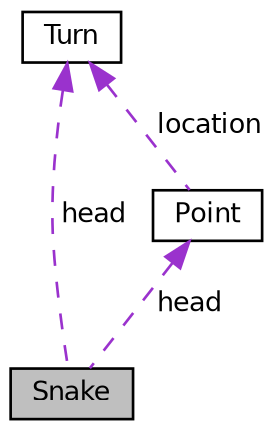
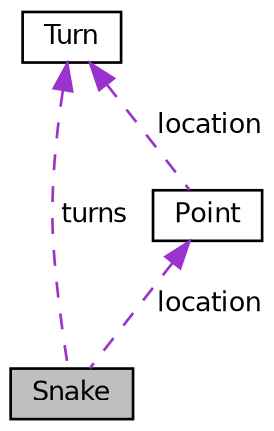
(90, 216) -> (90, 216)
(186, 305) -> (206, 305)
